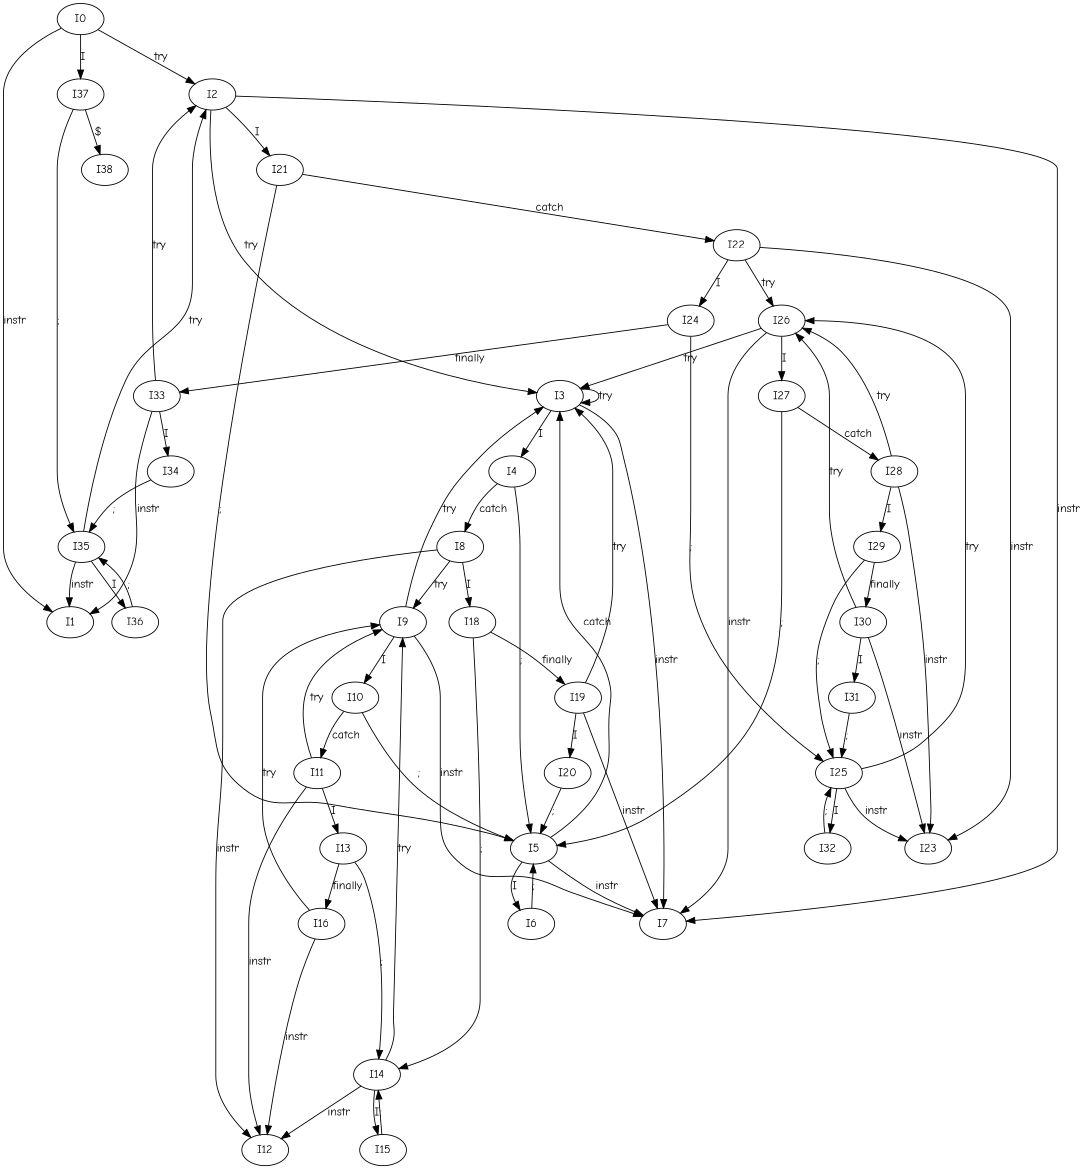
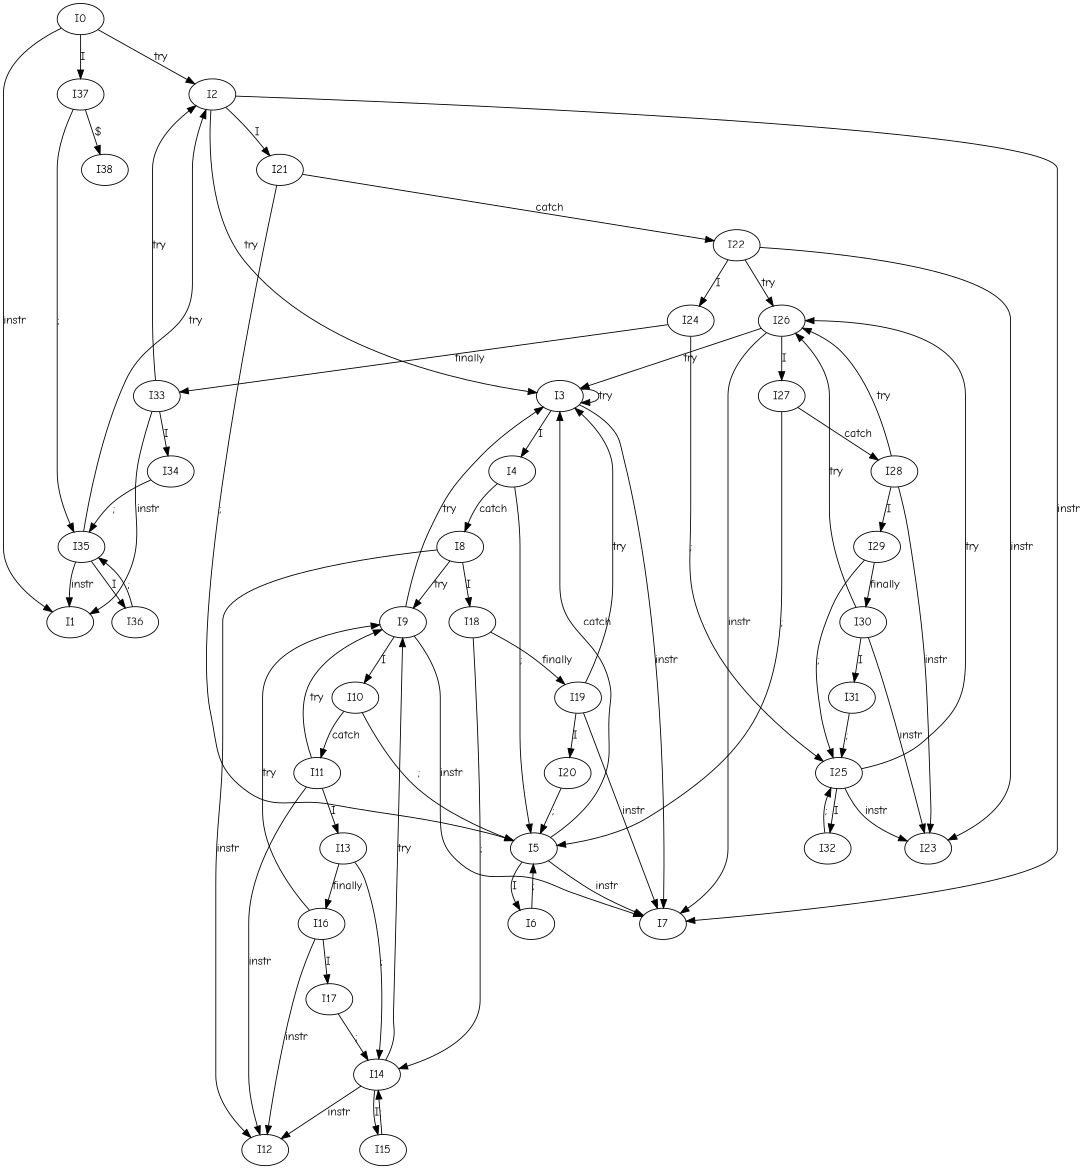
none -> (329, 999)
